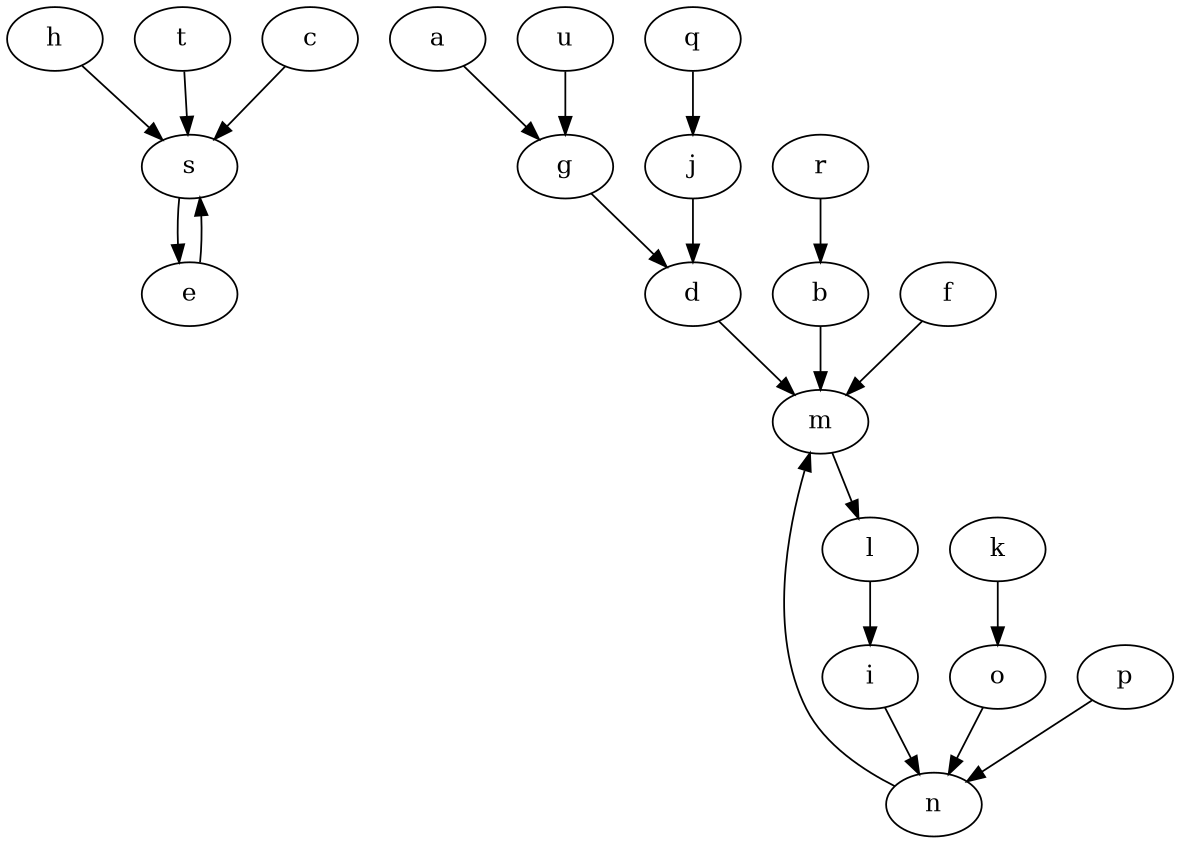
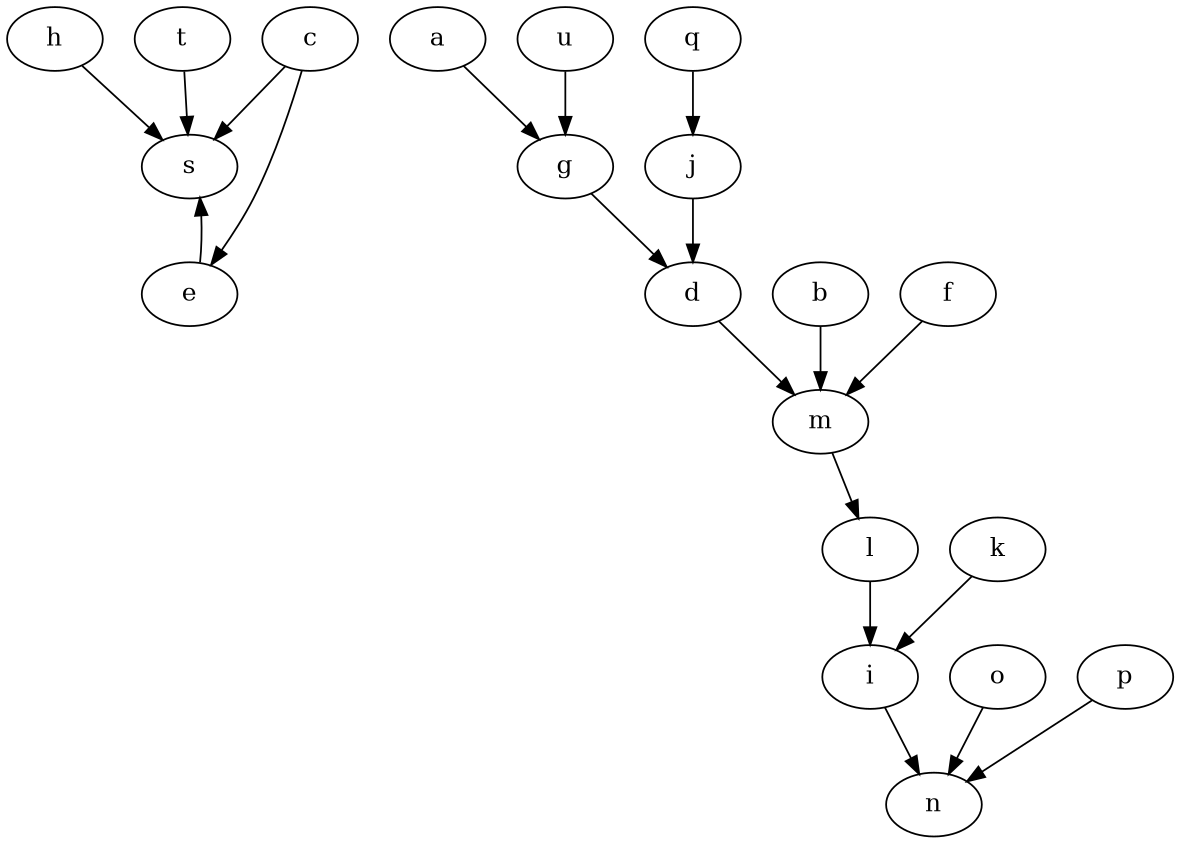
(821, 167) -> none
(178, 221) -> (269, 164)
(998, 604) -> (941, 607)
(788, 650) -> none
